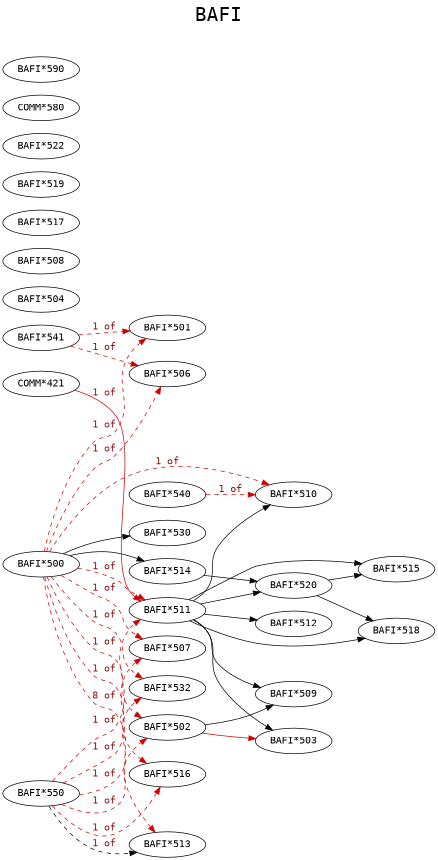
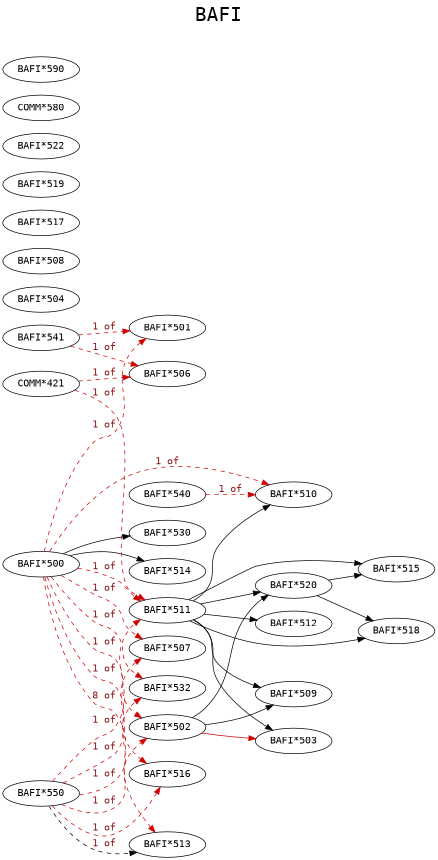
(96, 467) -> (101, 379)
(124, 489) -> (124, 489)
(222, 577) -> (230, 660)
